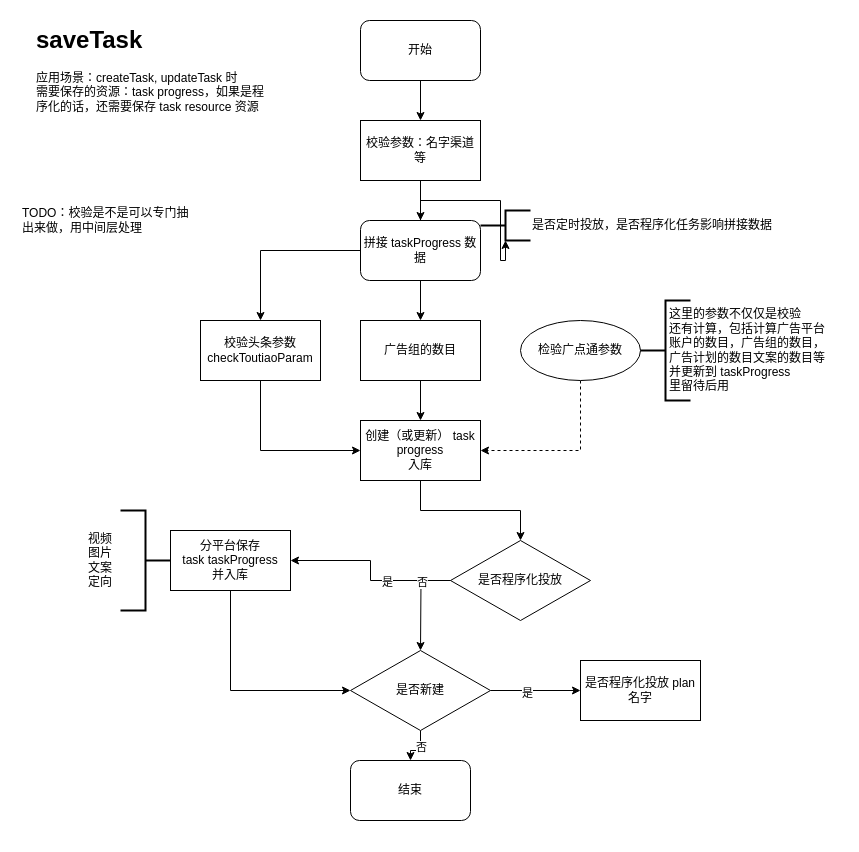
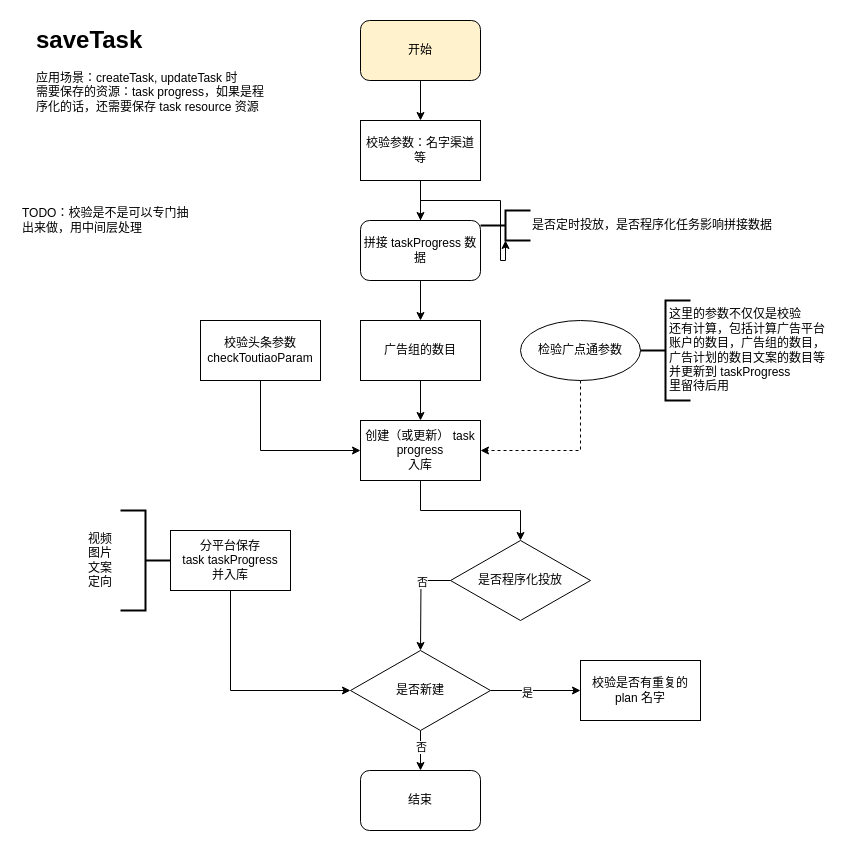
(421, 51) -> (421, 51)
(280, 251) -> none
(368, 561) -> none
(641, 691) -> (641, 691)
(411, 791) -> (421, 801)
